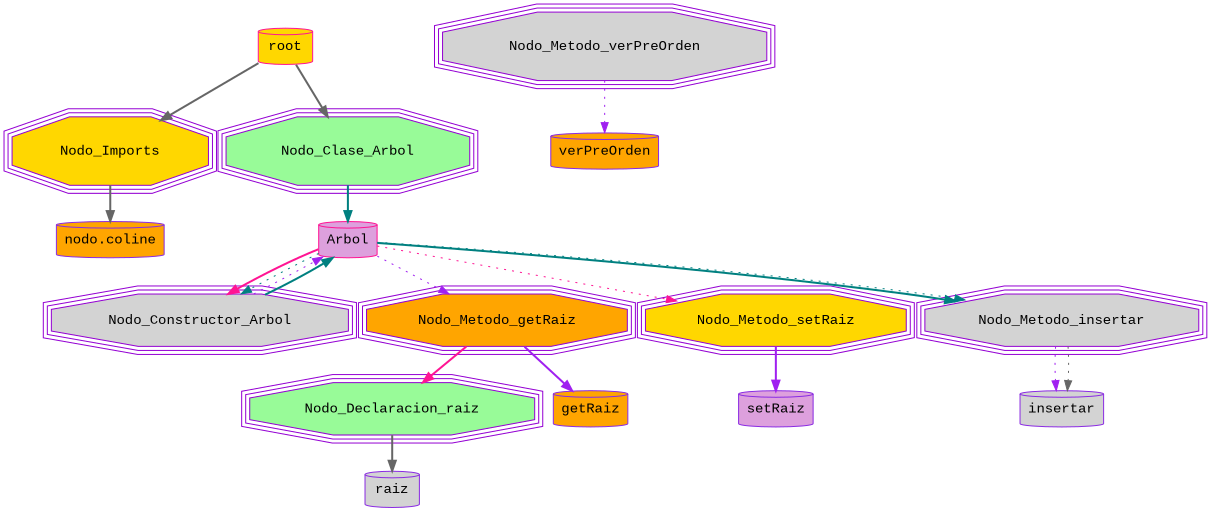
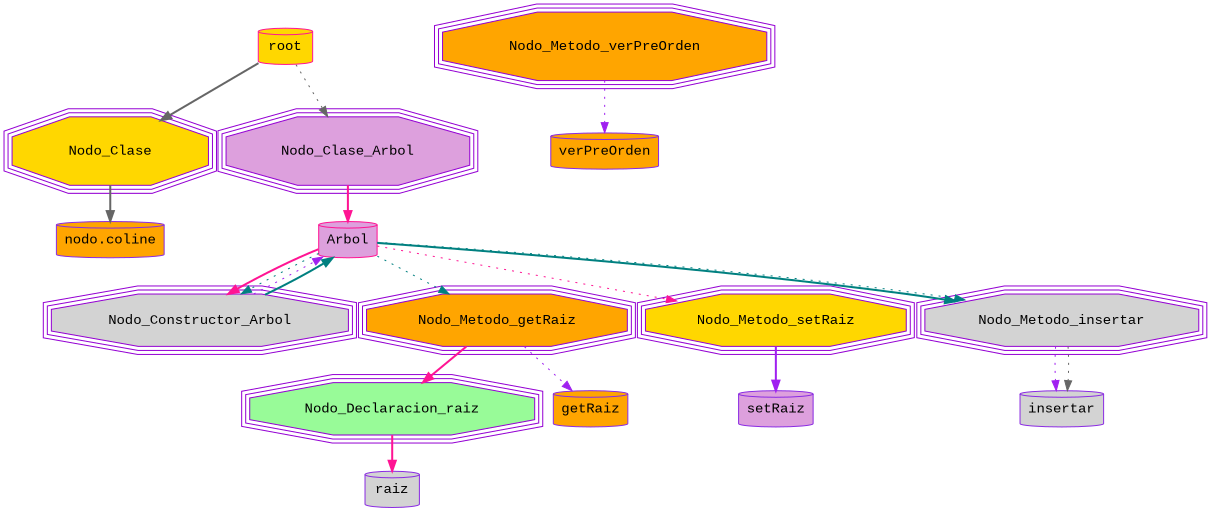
(605, 46) -> (605, 46)
(309, 86) -> (309, 86)
(110, 151) -> (110, 151)
(348, 151) -> (348, 151)
(348, 198) -> (348, 198)
(409, 273) -> (409, 273)
(545, 365) -> (545, 365)
(392, 448) -> (392, 448)
